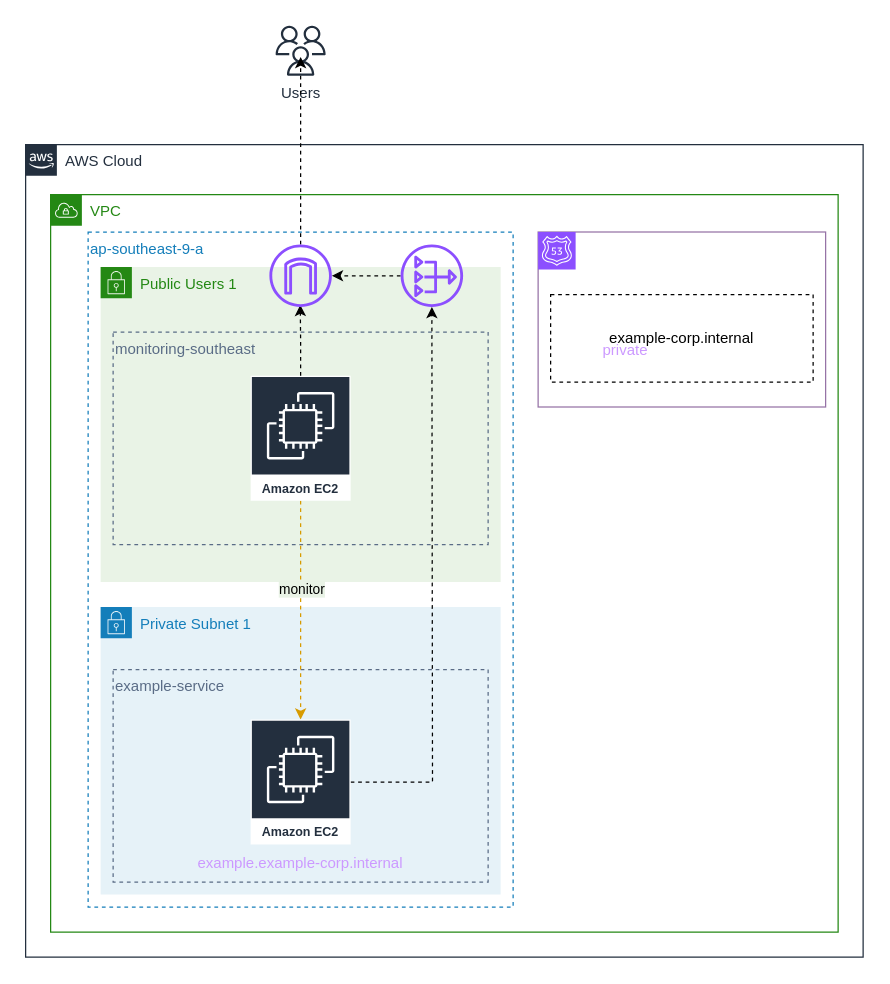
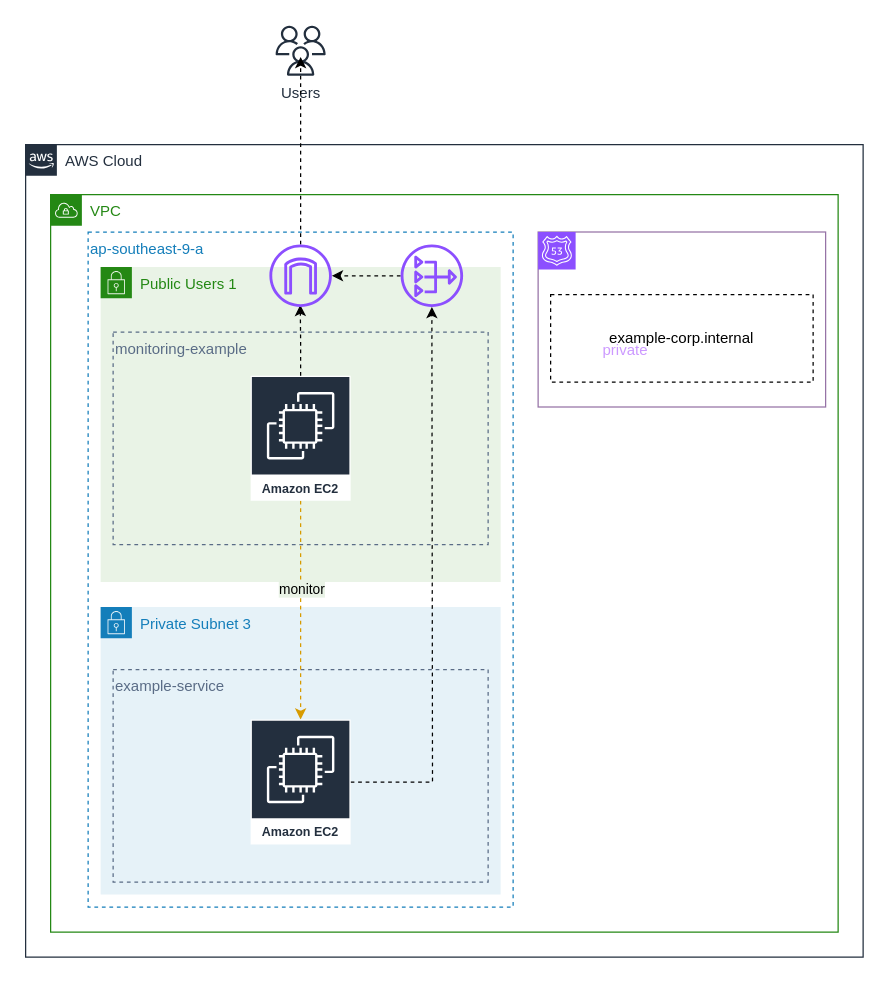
(195, 349) -> (185, 349)
(202, 625) -> (202, 625)
(301, 863) -> none
